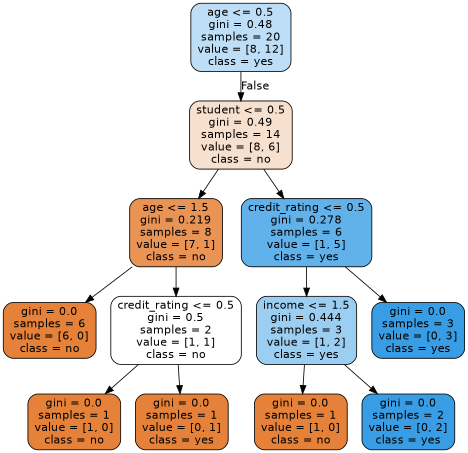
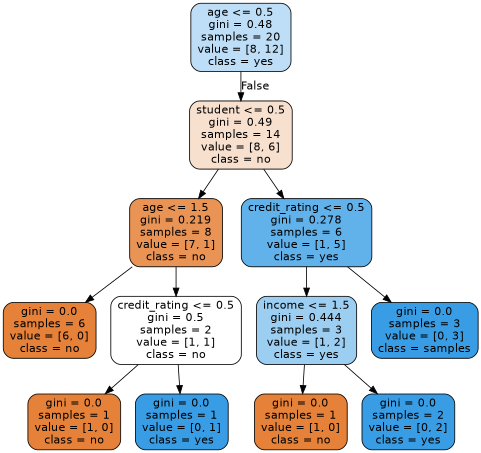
(418, 330) -> (425, 330)
(182, 422) -> (182, 422)
